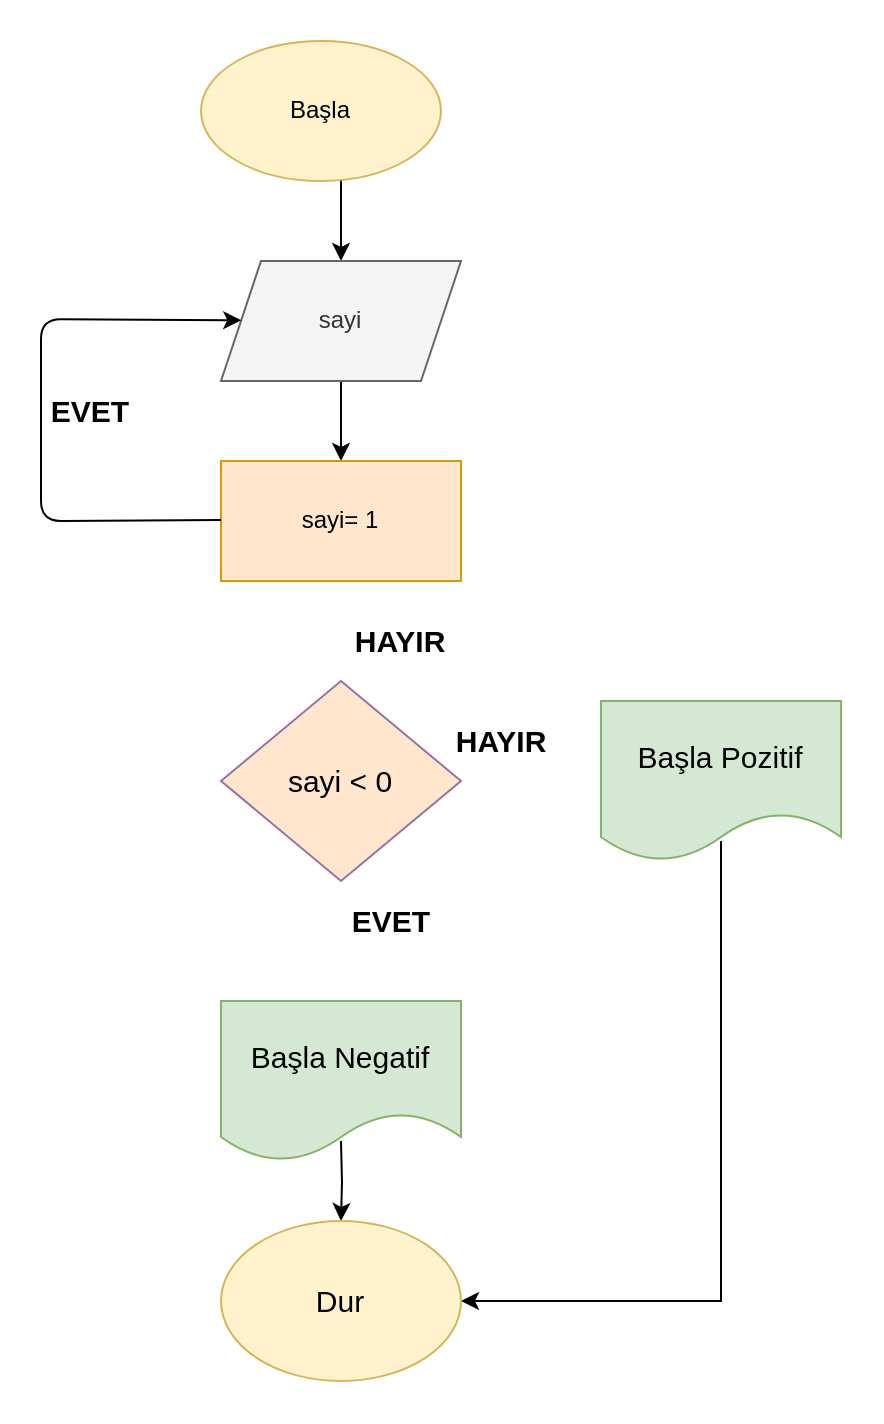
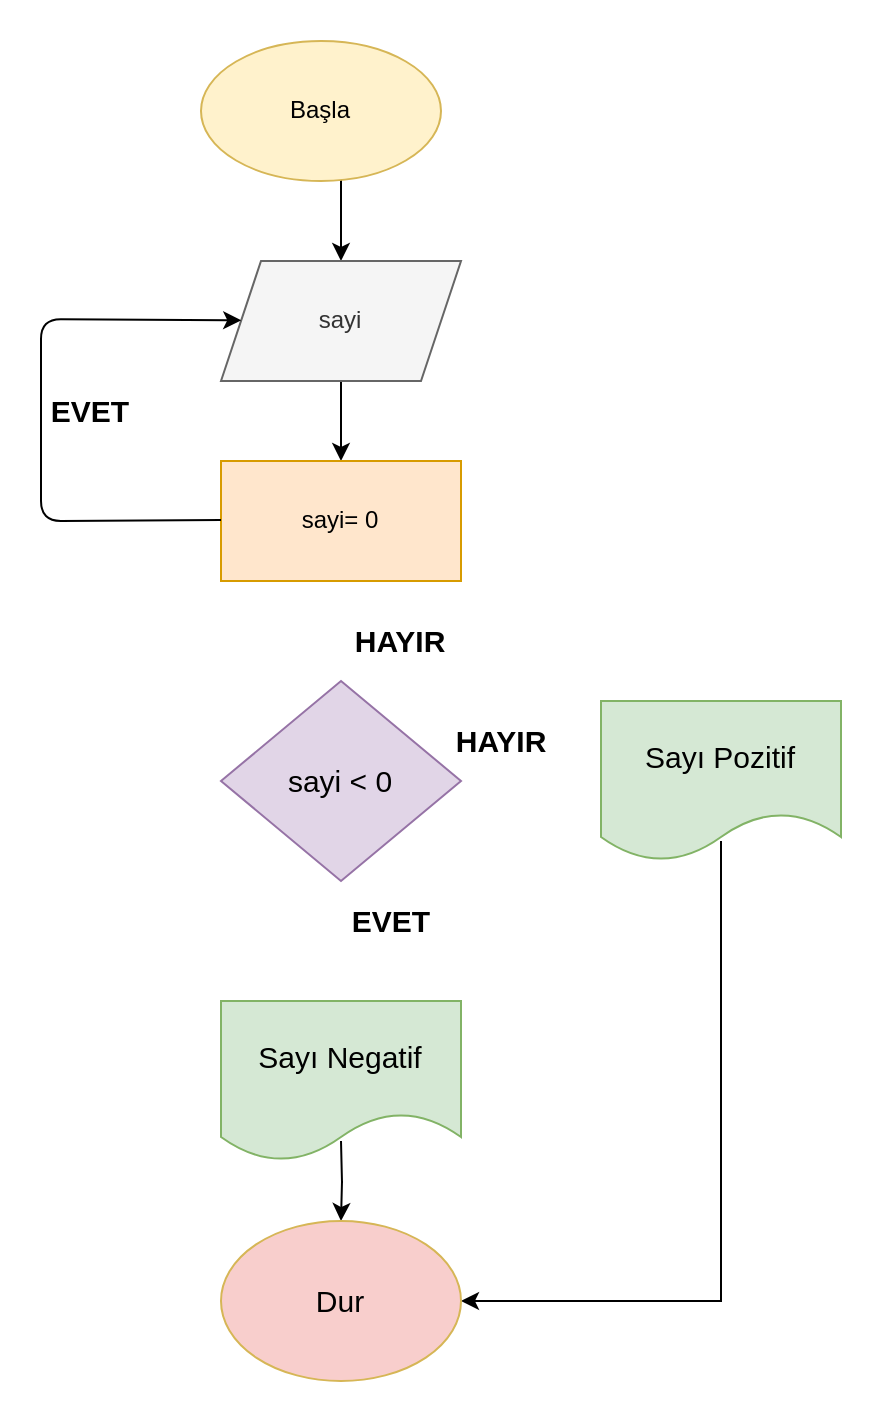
(341, 521) -> (341, 521)
(721, 757) -> (721, 757)
(341, 781) -> (341, 781)
(341, 1057) -> (341, 1057)
(341, 1301) -> (341, 1301)
